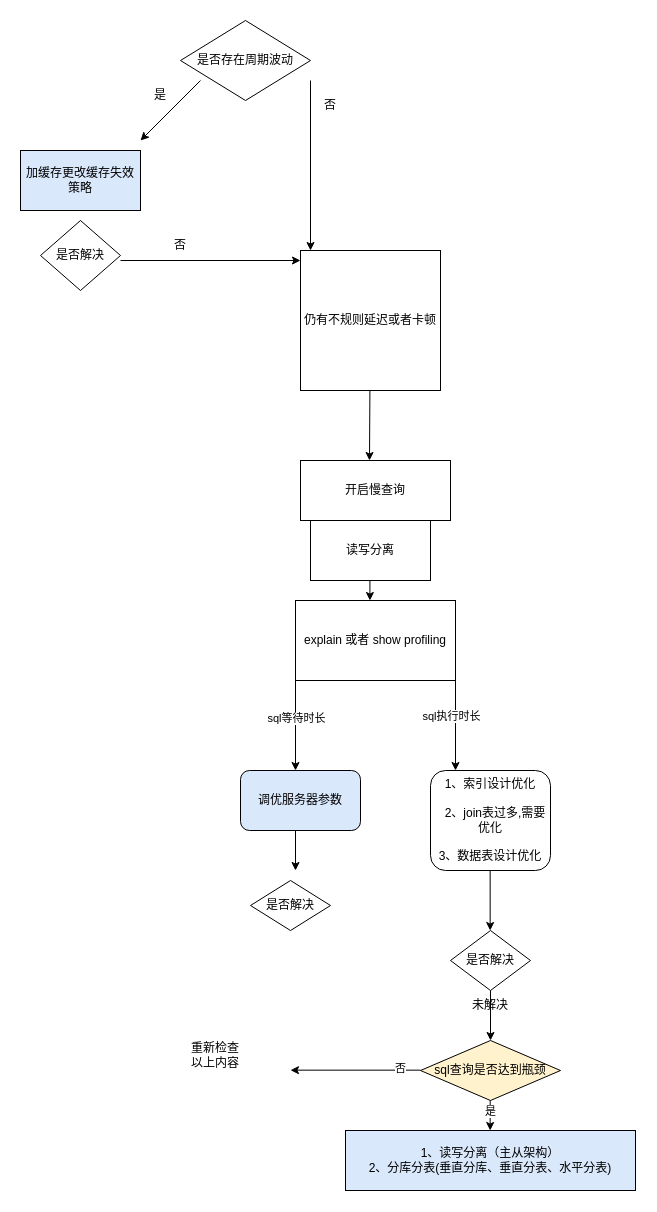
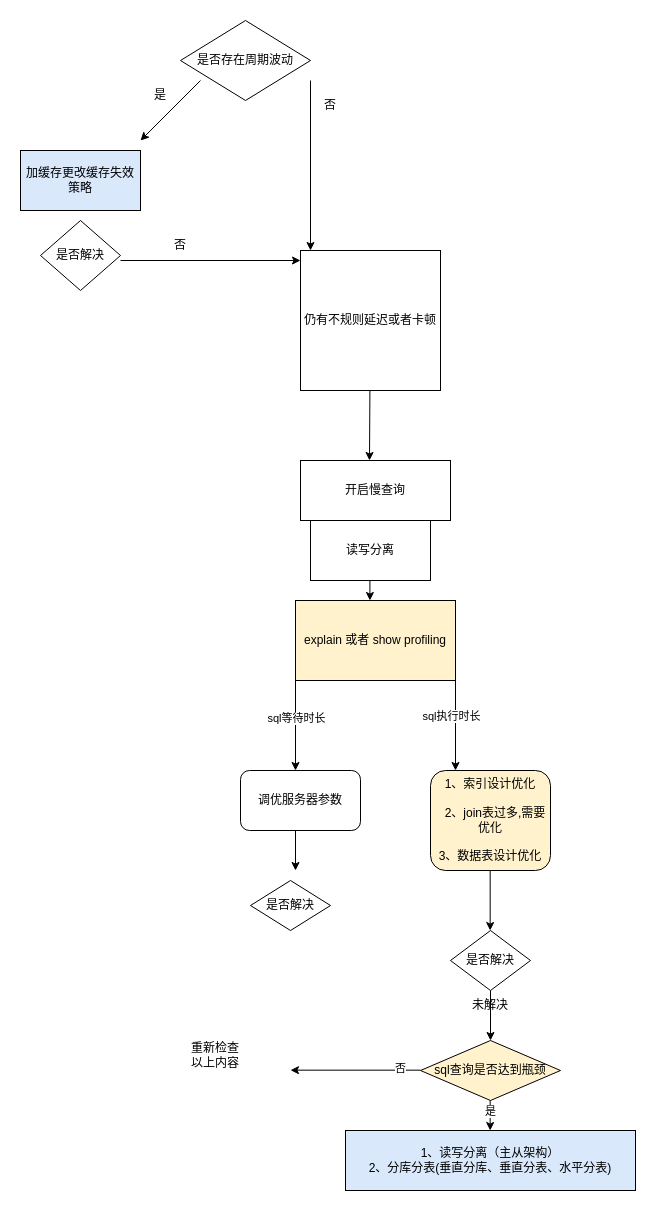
(376, 641) -> (376, 641)
(301, 801) -> (301, 801)
(491, 821) -> (491, 821)
